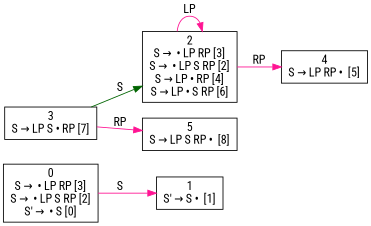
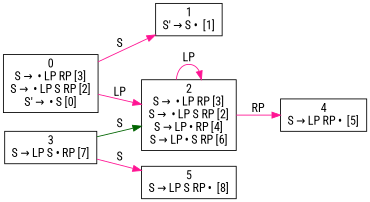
none -> (116, 98)
(120, 123) -> (120, 157)
